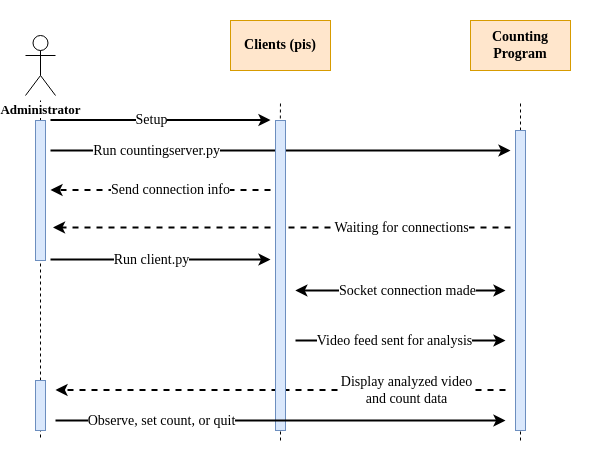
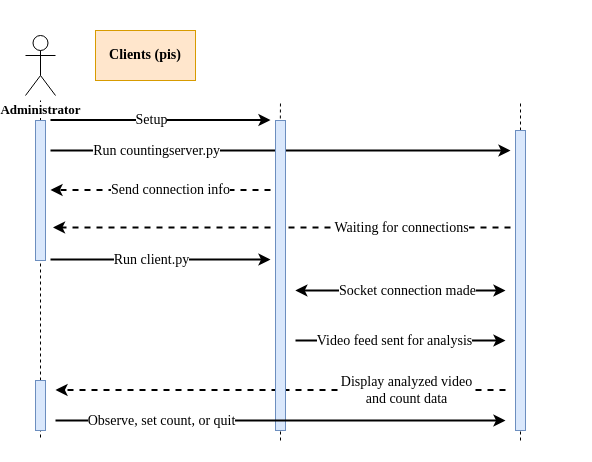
(281, 46) -> (146, 56)
(521, 46) -> none
